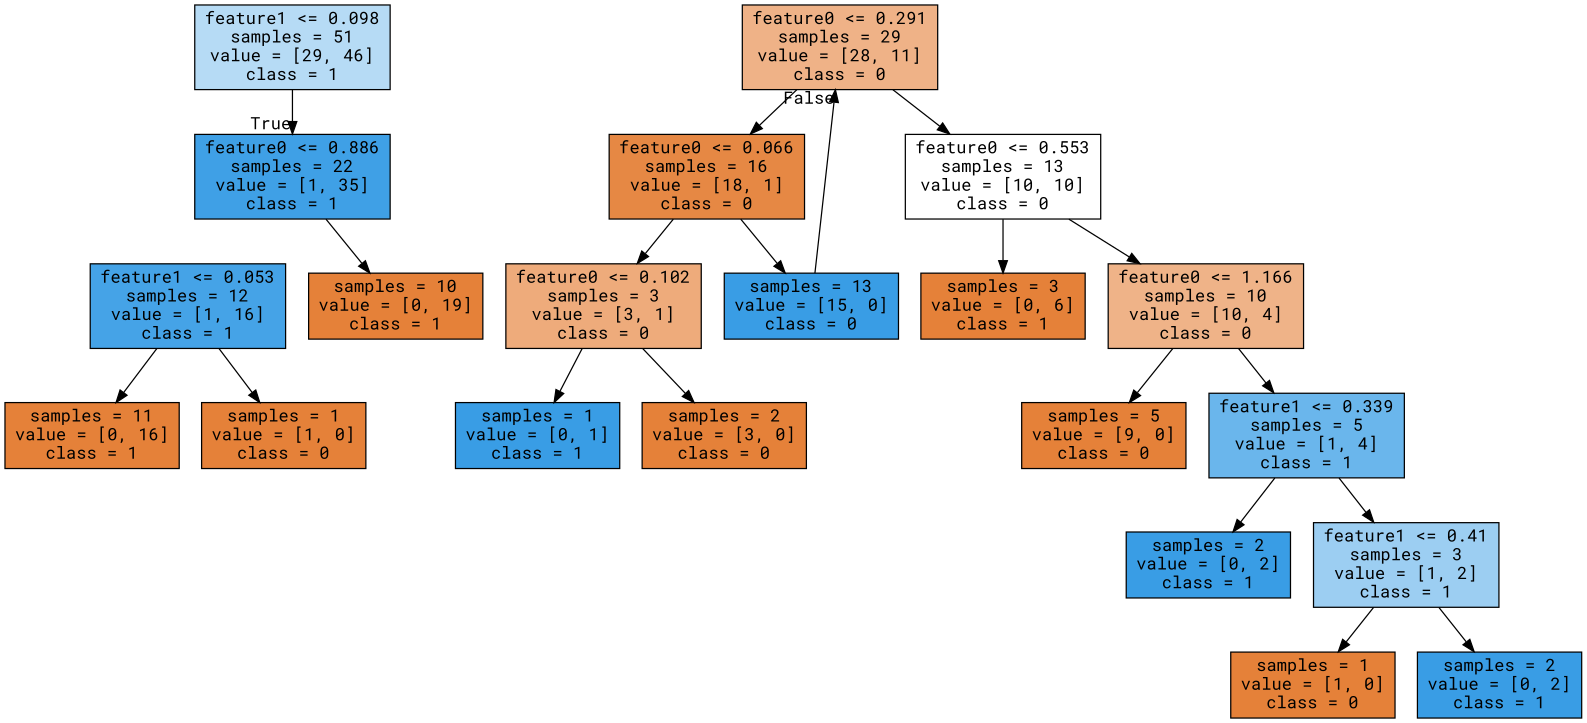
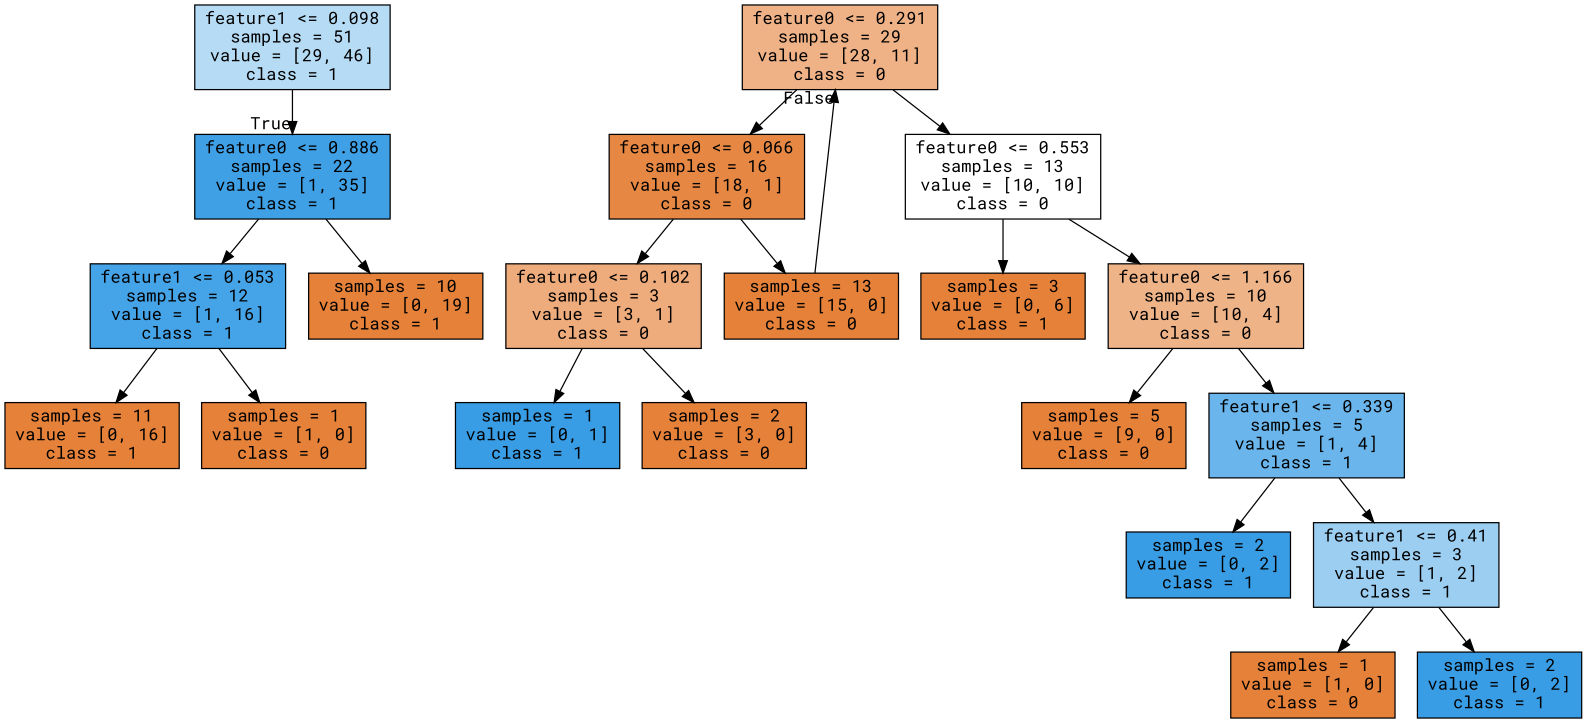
none -> (244, 236)
(811, 306) -> (811, 306)
